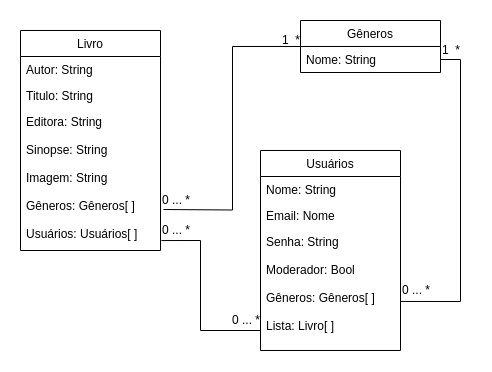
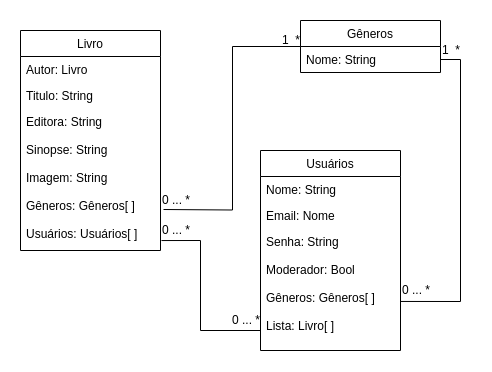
(65, 70) -> (62, 70)
